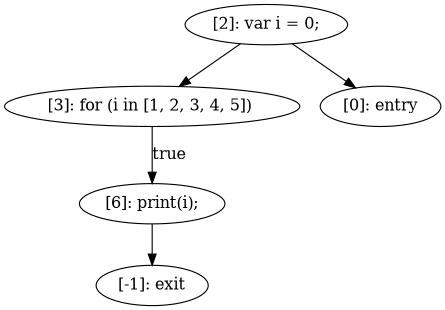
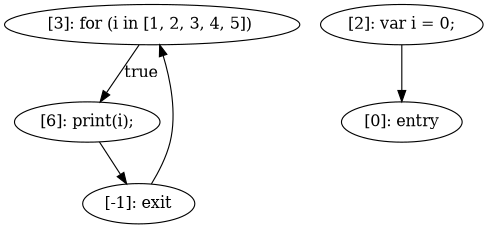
(215, 62) -> (173, 121)
